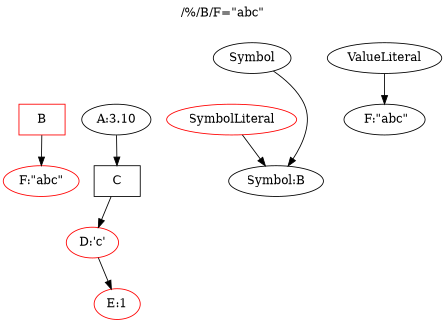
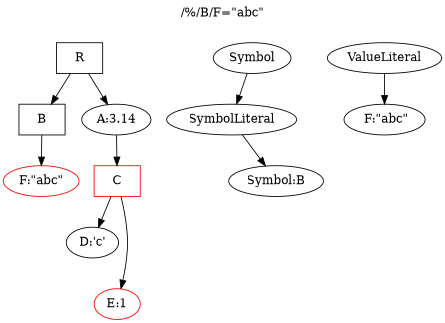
none -> (80, 58)
(306, 110) -> (243, 85)
(42, 120) -> (42, 120)
(116, 120) -> (116, 120)
(232, 120) -> (232, 120)
(117, 181) -> (117, 181)
(92, 243) -> (92, 243)
(103, 269) -> (128, 238)
